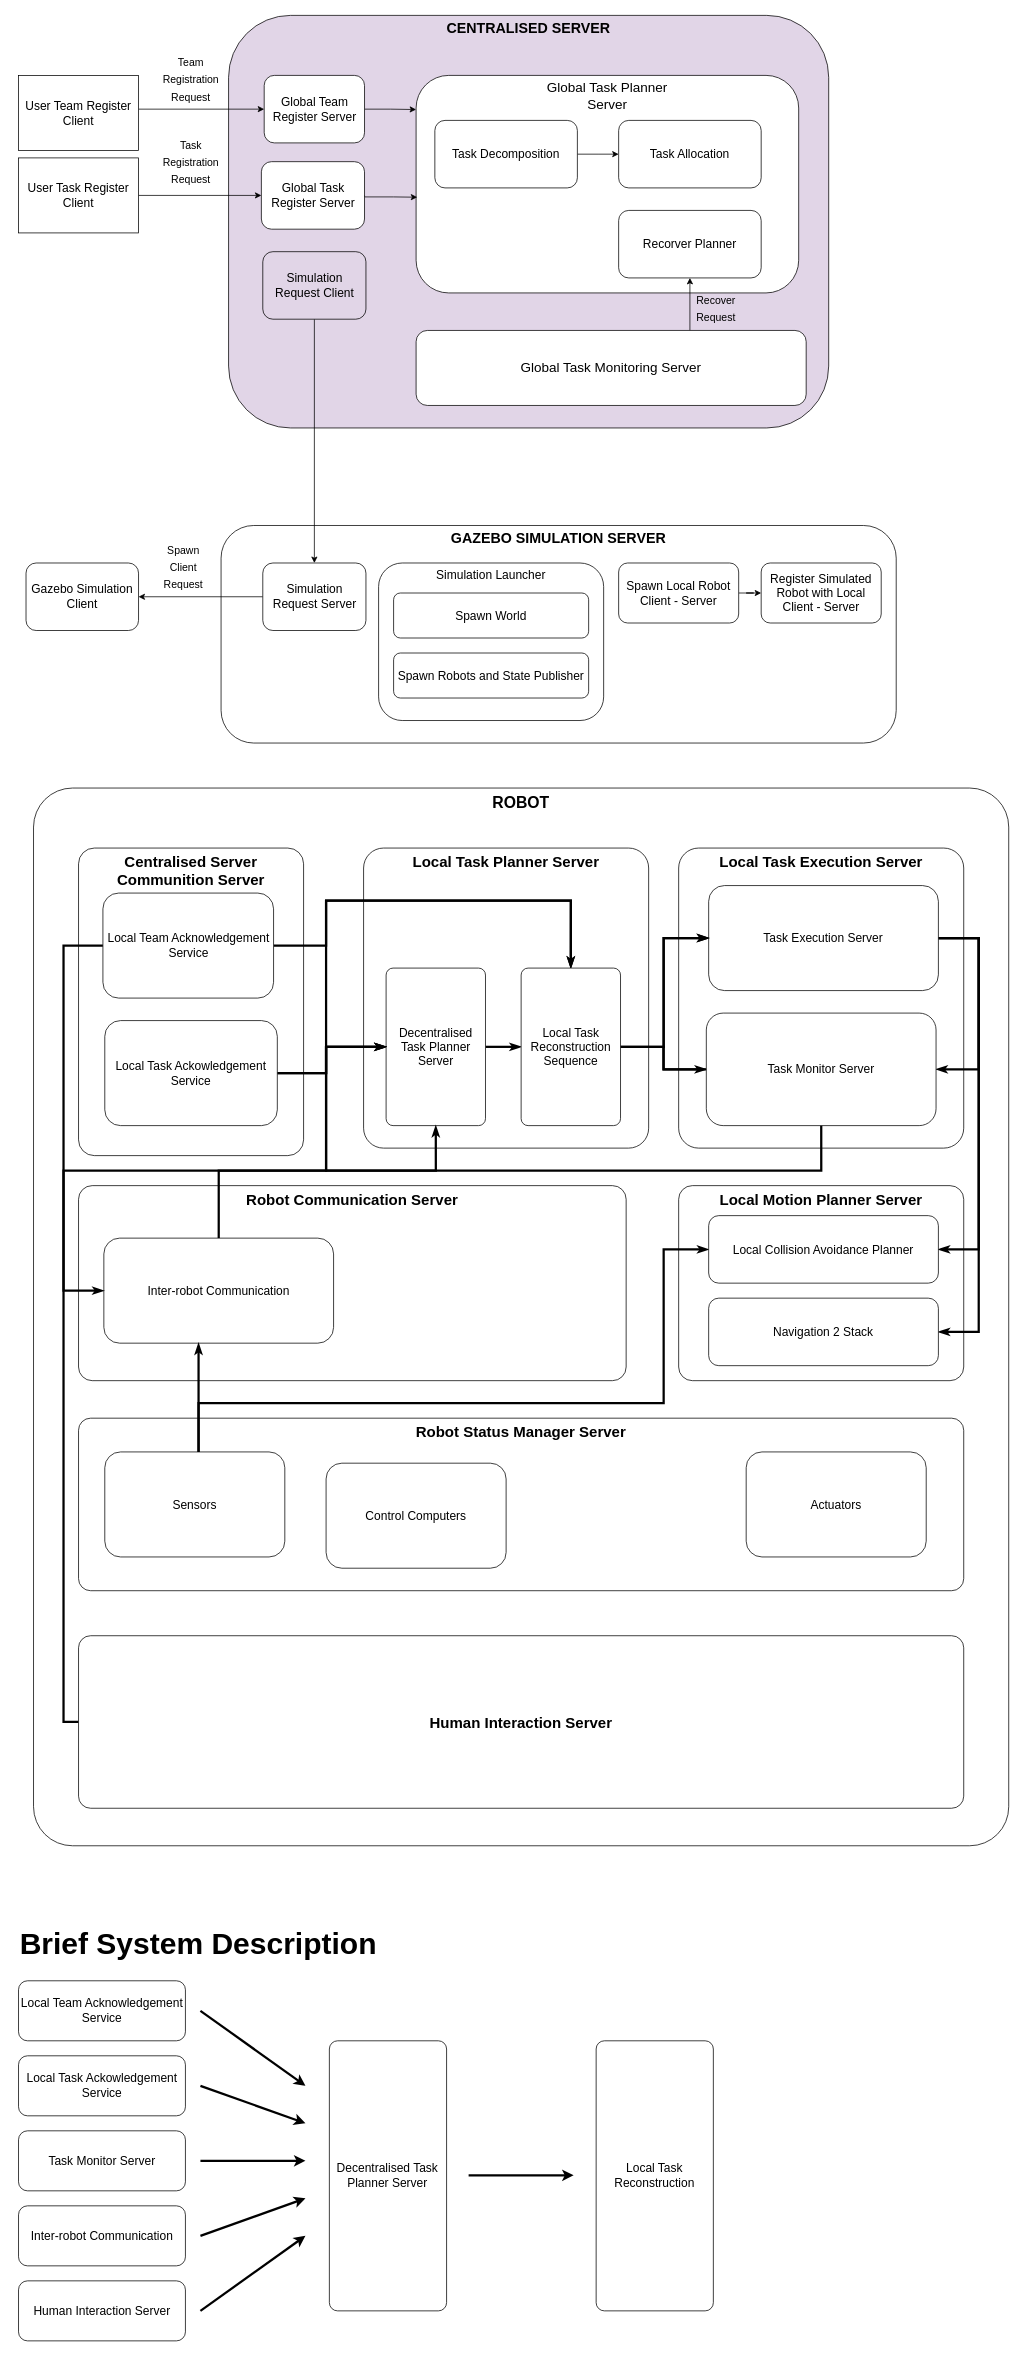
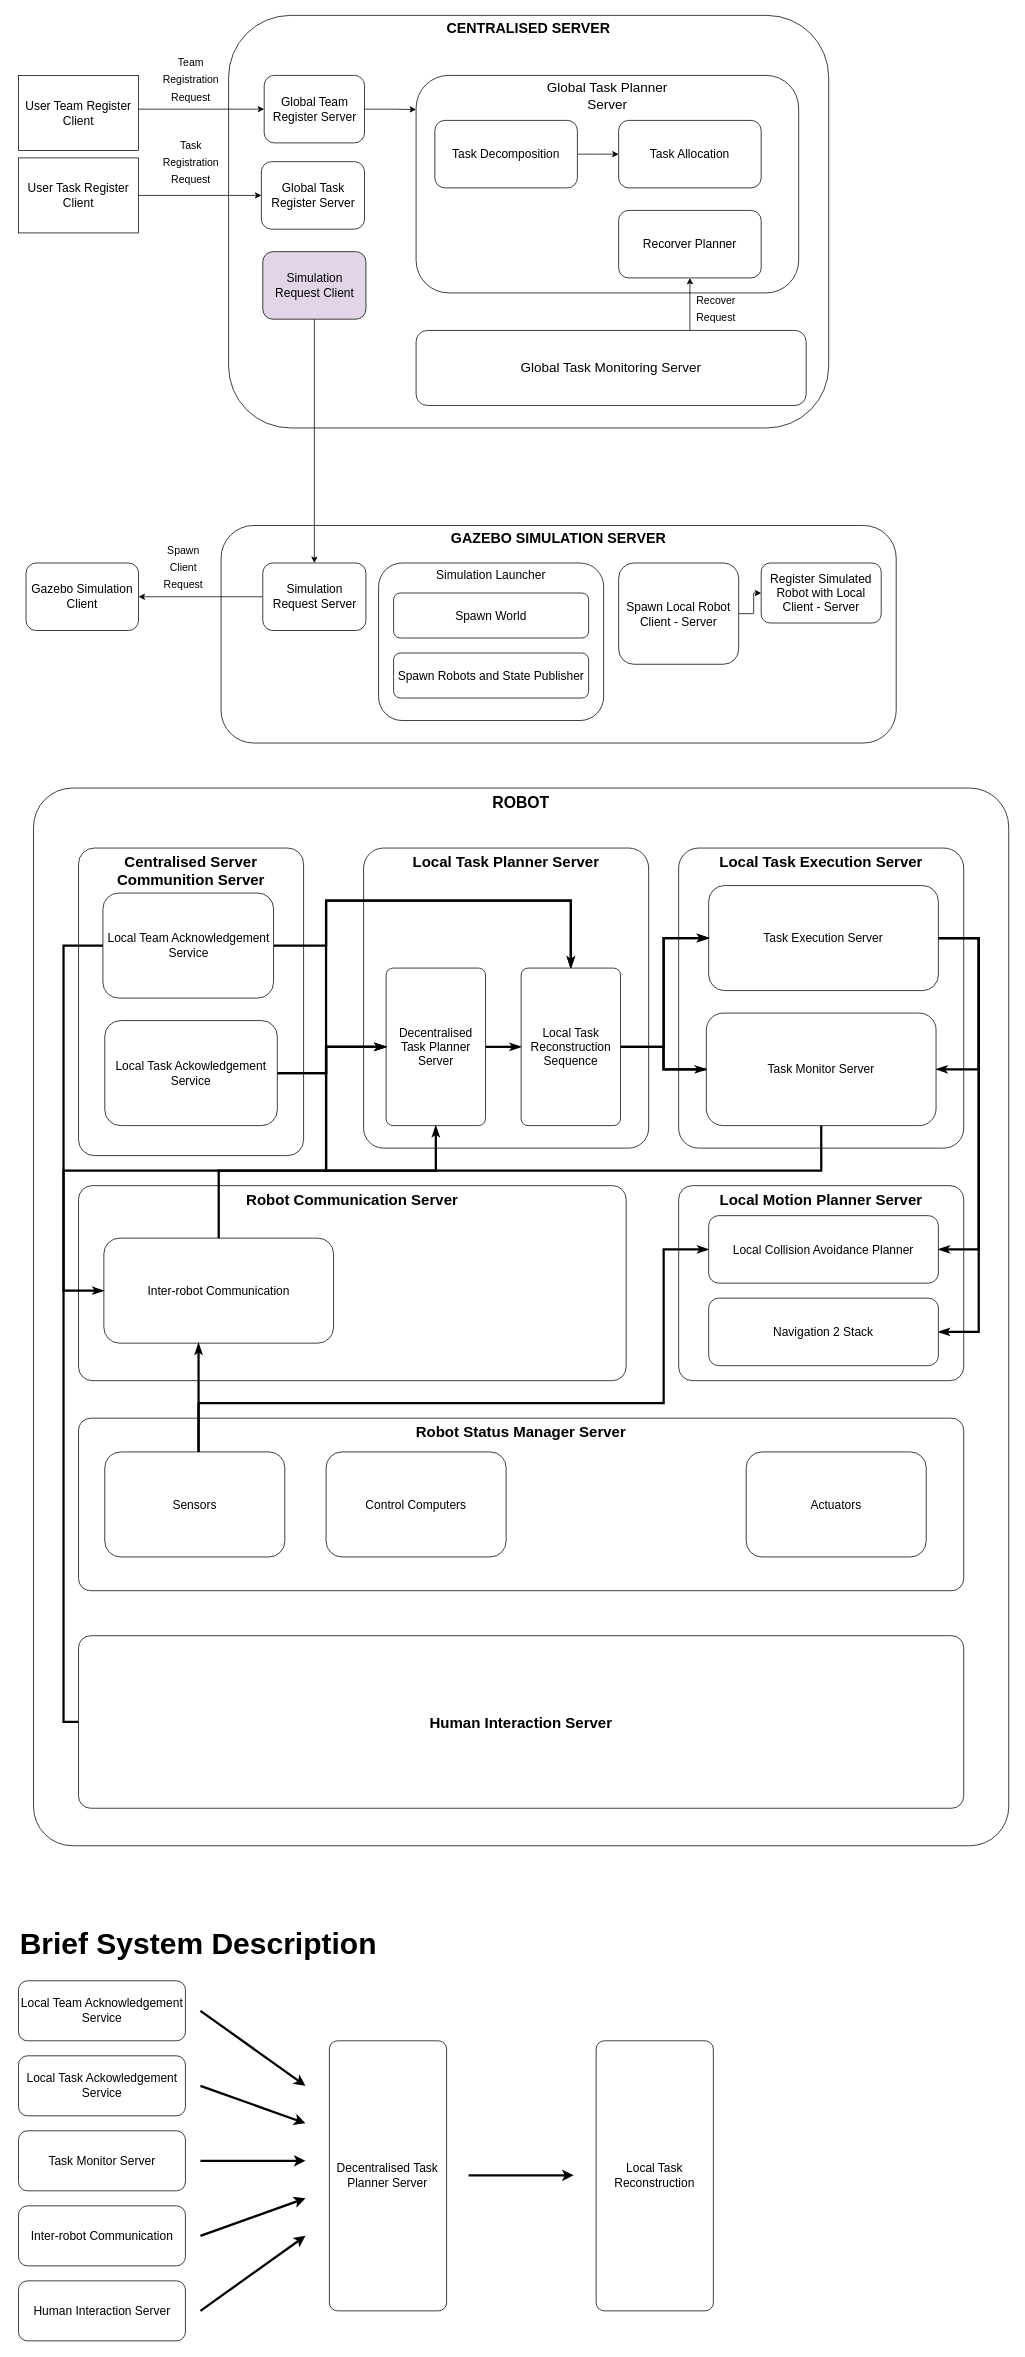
(528, 26) -> (528, 26)
(387, 197) -> none
(678, 593) -> (678, 614)
(416, 1515) -> (416, 1504)
